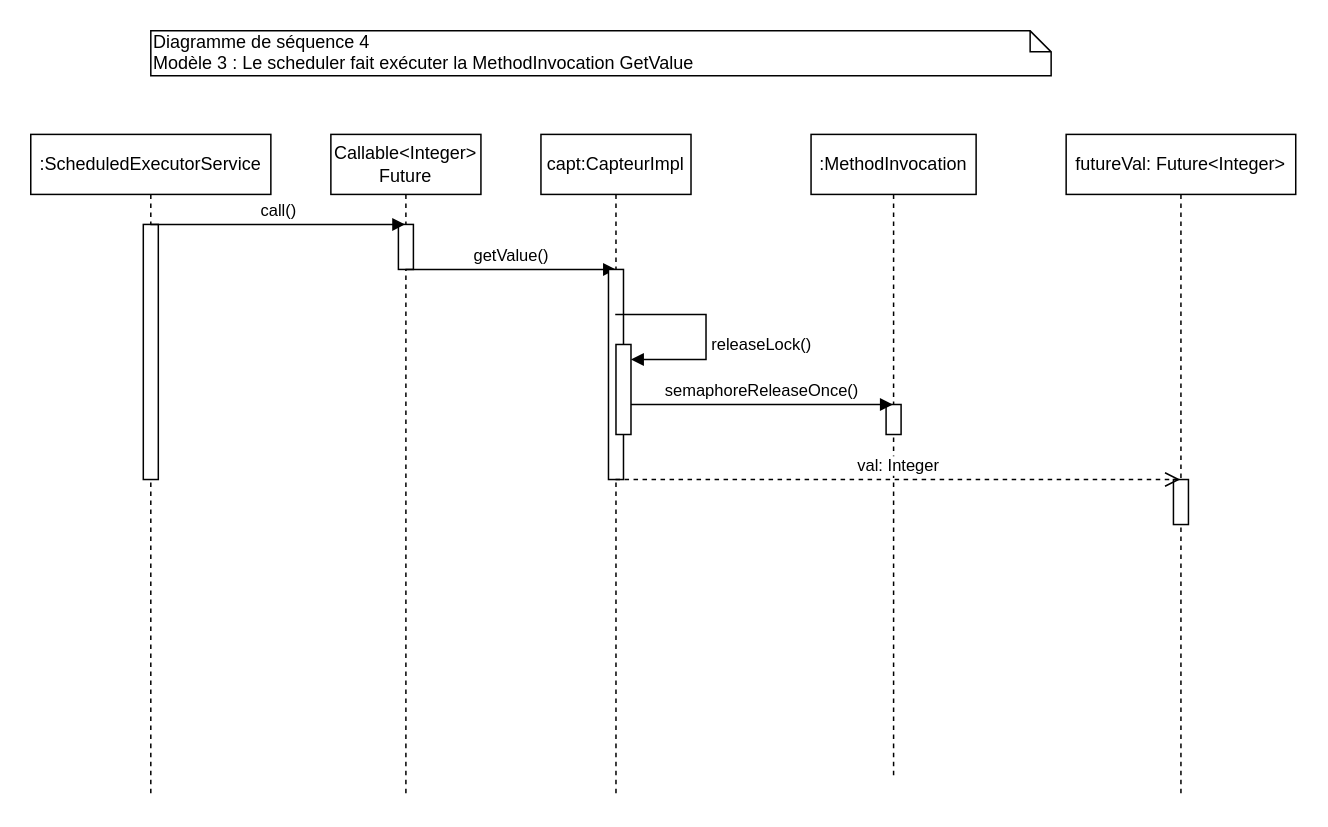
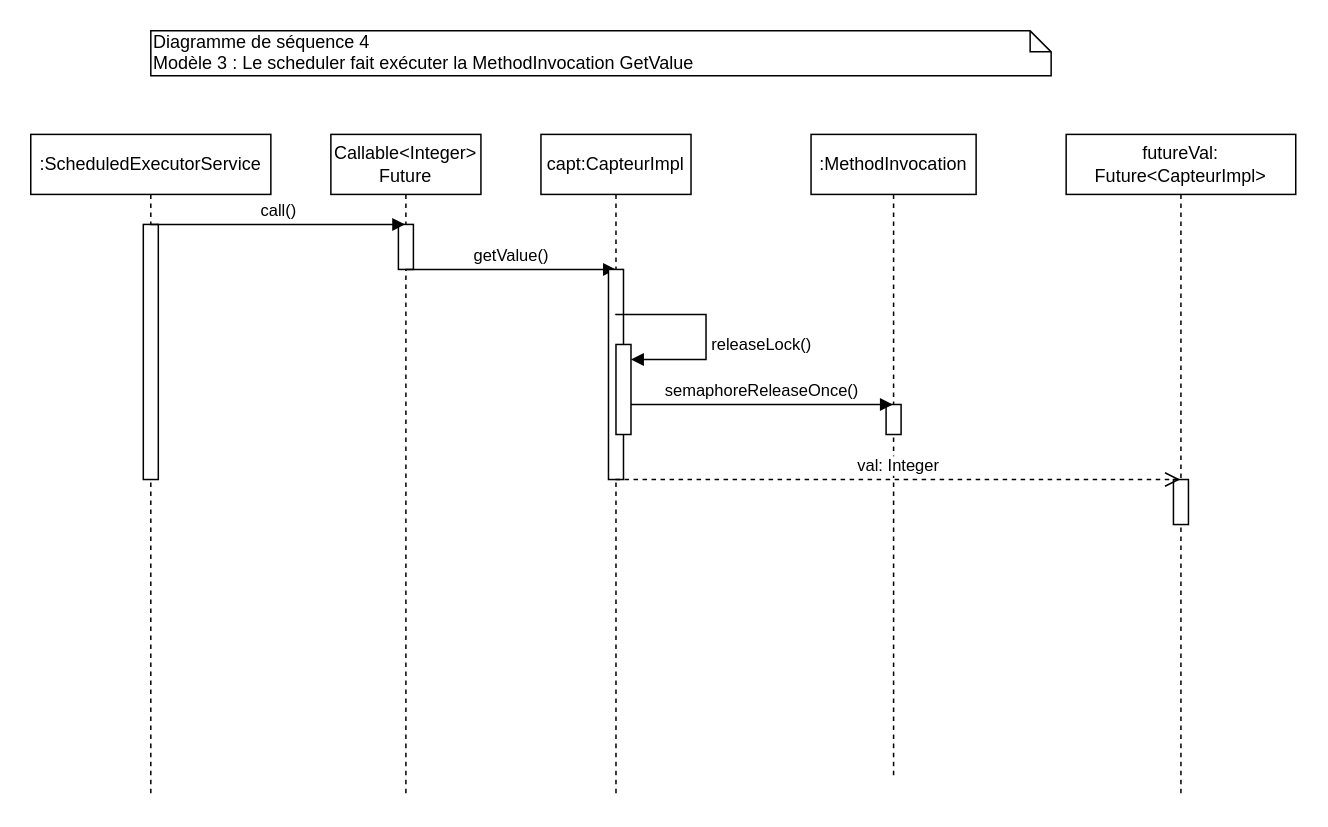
(1181, 164) -> (1181, 164)
